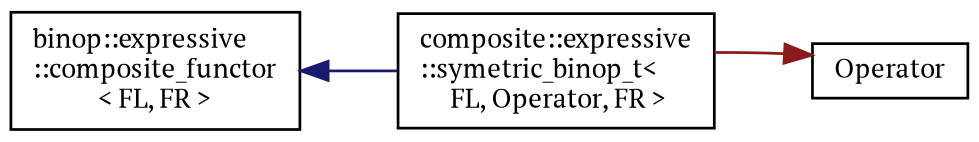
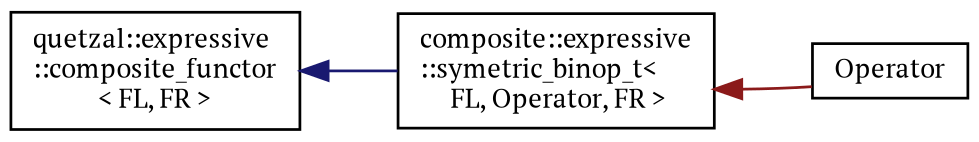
(749, 53) -> (777, 88)
(155, 71) -> (155, 71)
